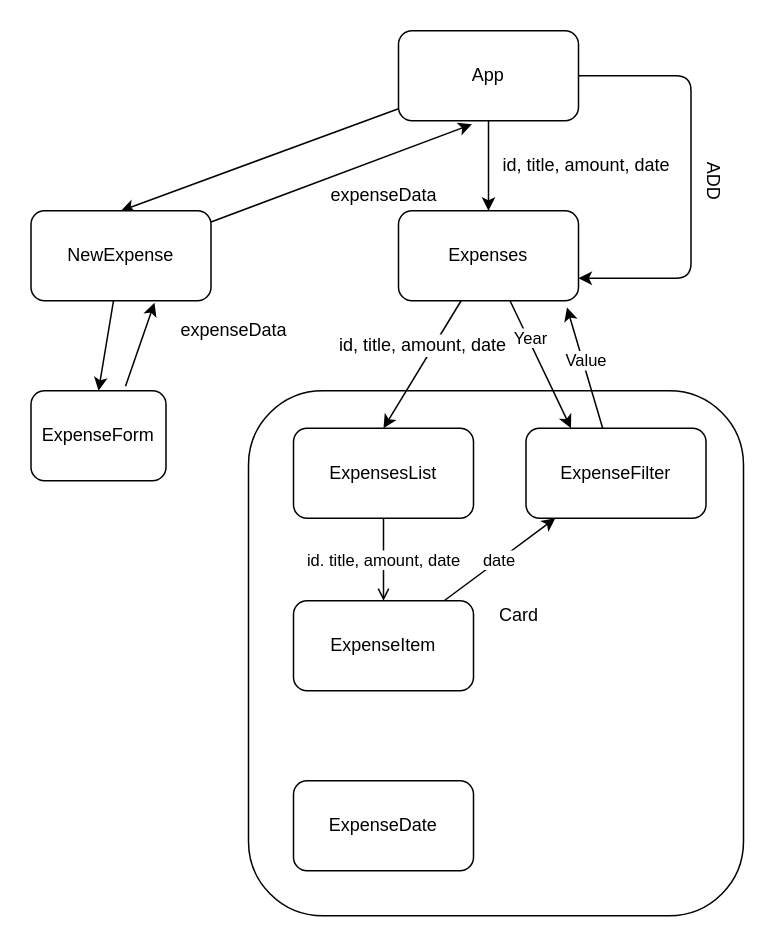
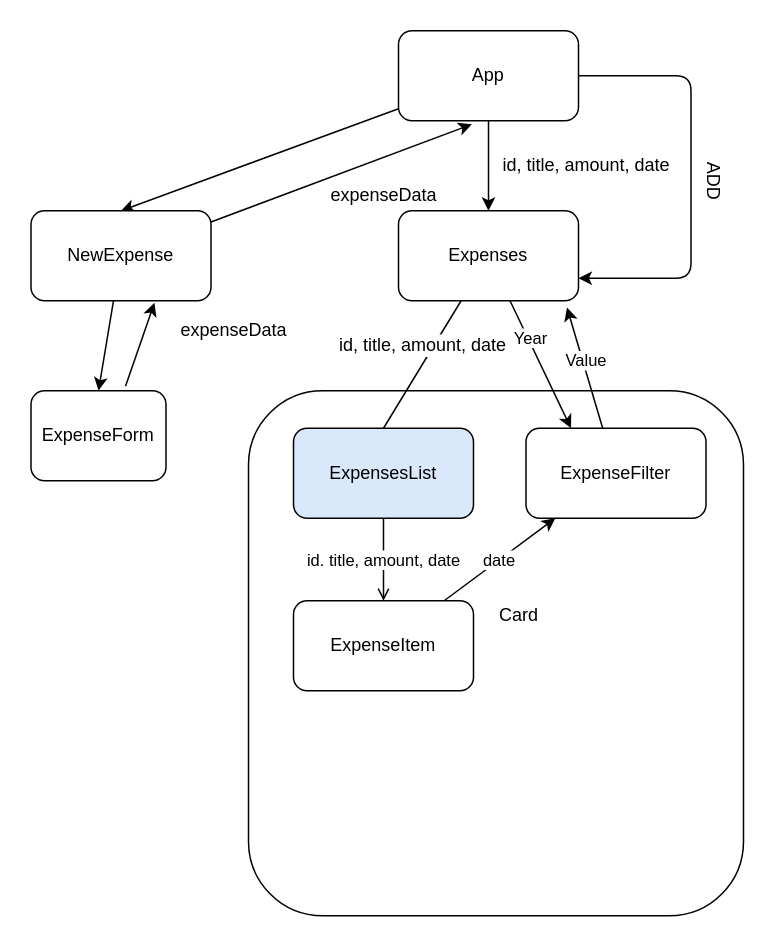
(389, 418) -> (387, 422)
(383, 473) -> (383, 473)
(383, 826) -> none
